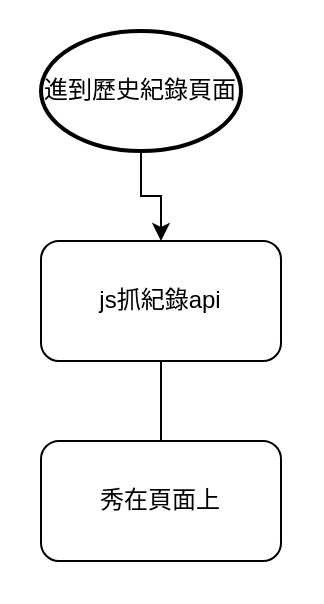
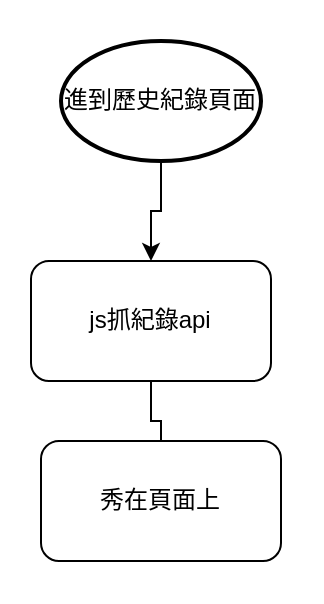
(141, 91) -> (161, 101)
(161, 301) -> (151, 321)
